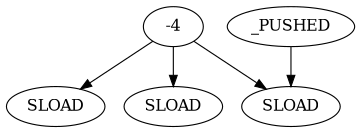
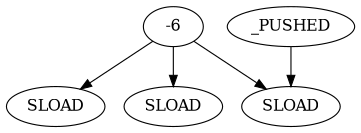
(173, 27) -> (173, 27)
